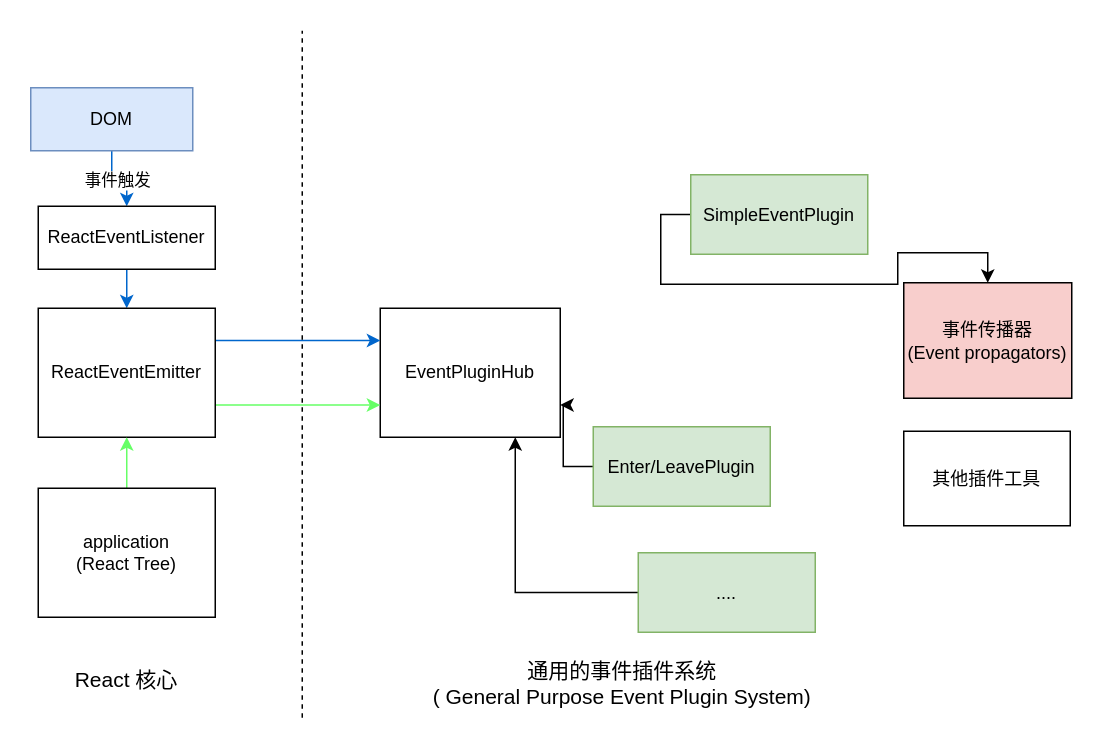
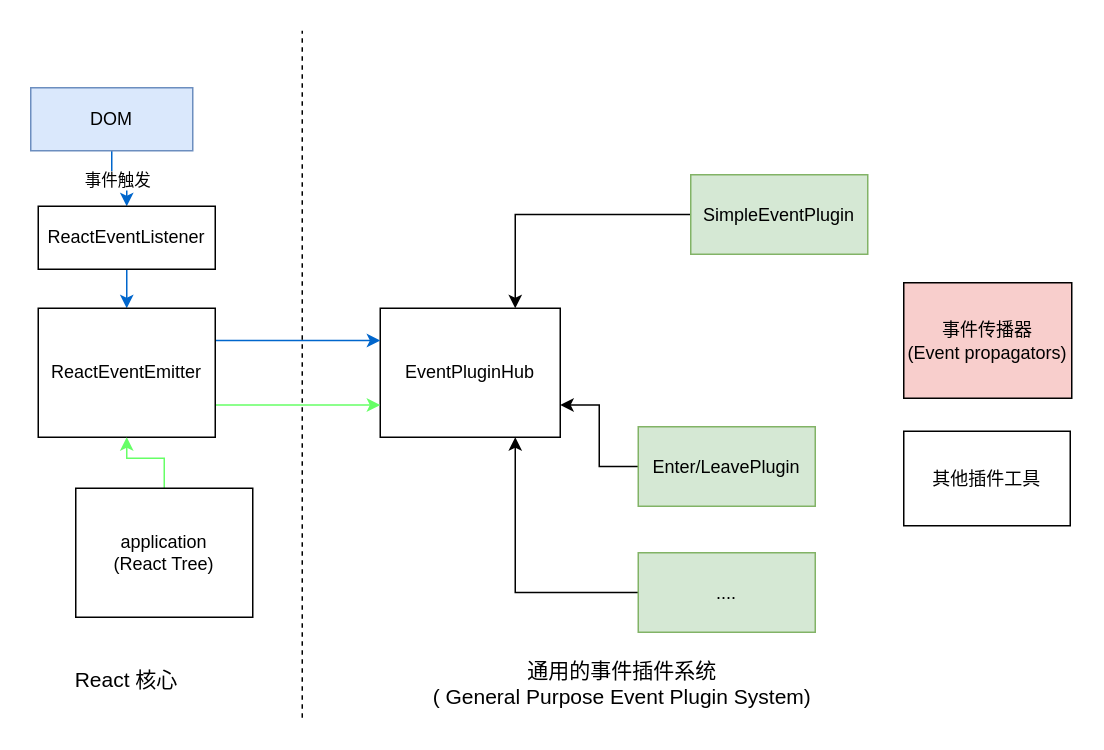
(814, 284) -> (547, 215)
(682, 467) -> (727, 467)
(127, 553) -> (164, 553)
